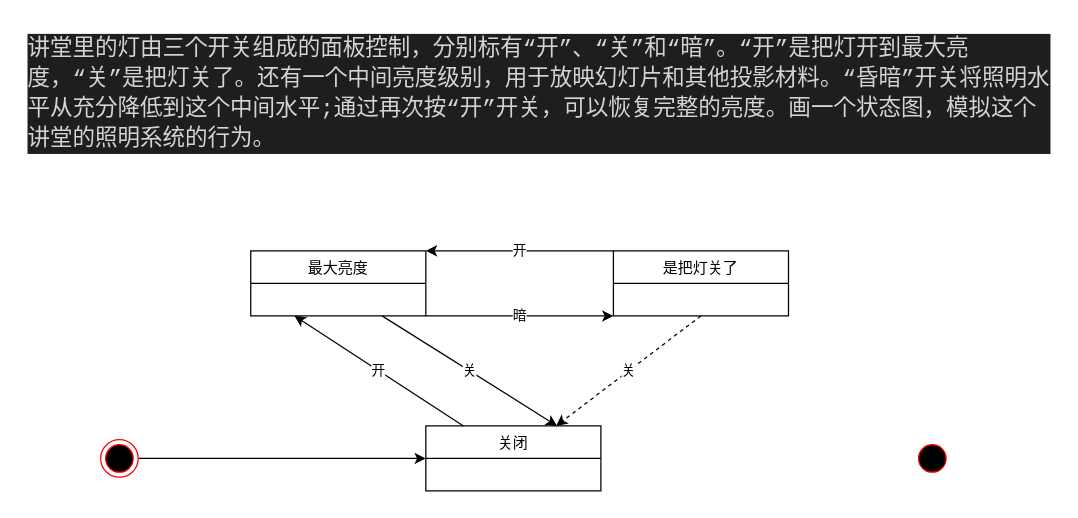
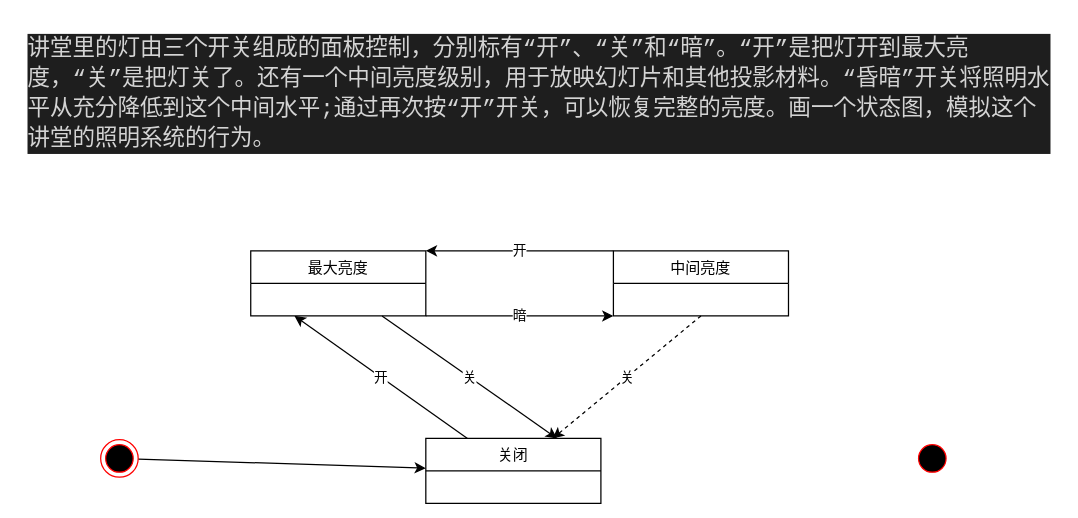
(700, 268) -> (700, 268)
(513, 458) -> (513, 471)
